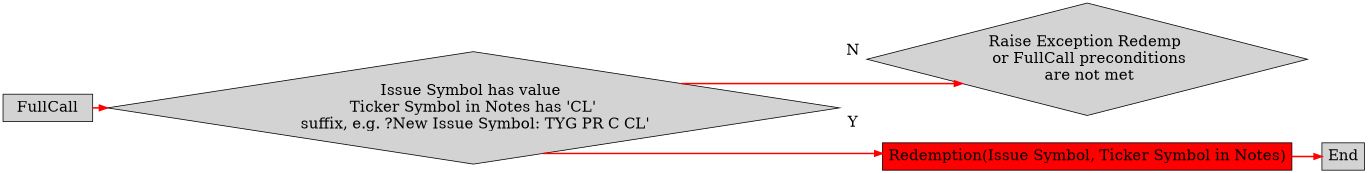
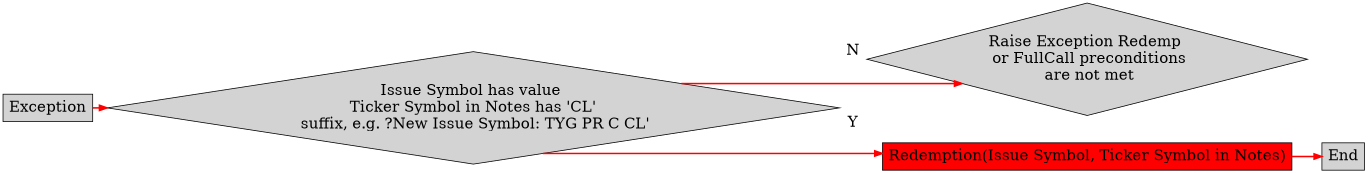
(48, 108) -> (48, 108)
